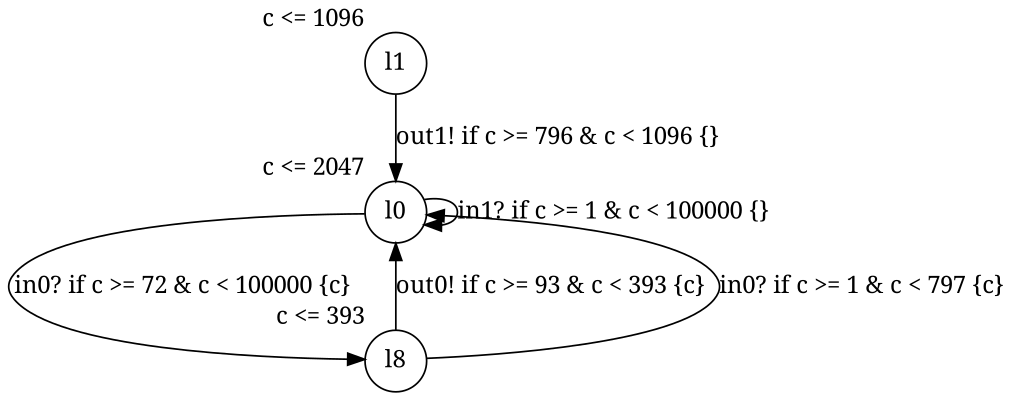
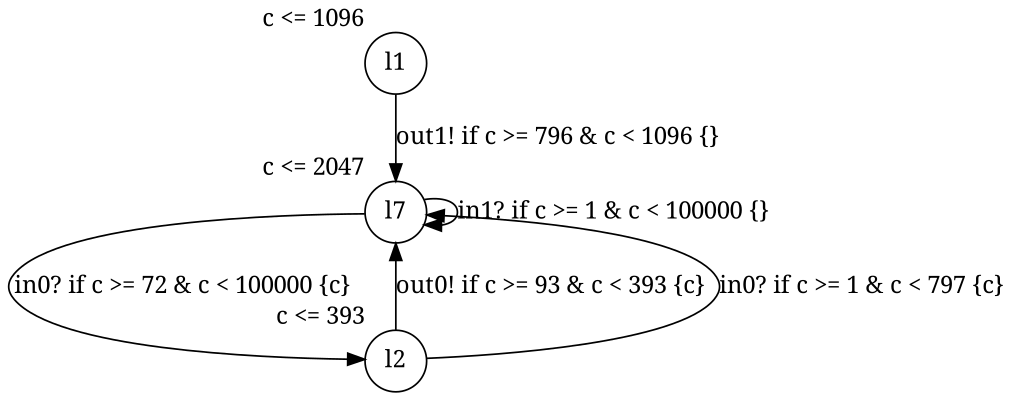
(396, 212) -> (396, 212)
(396, 361) -> (396, 361)
